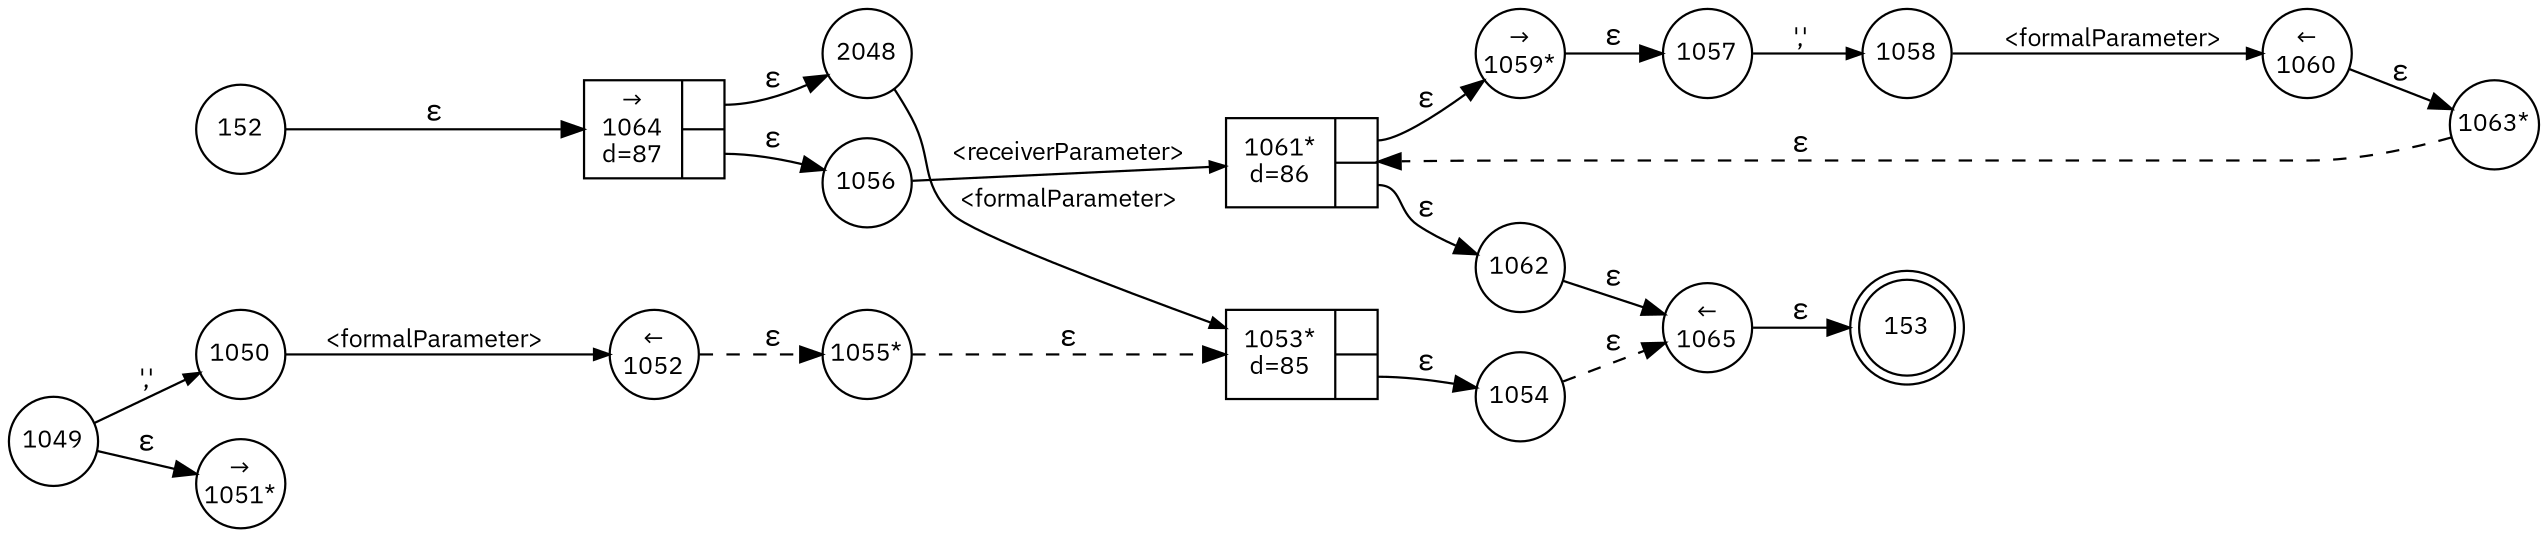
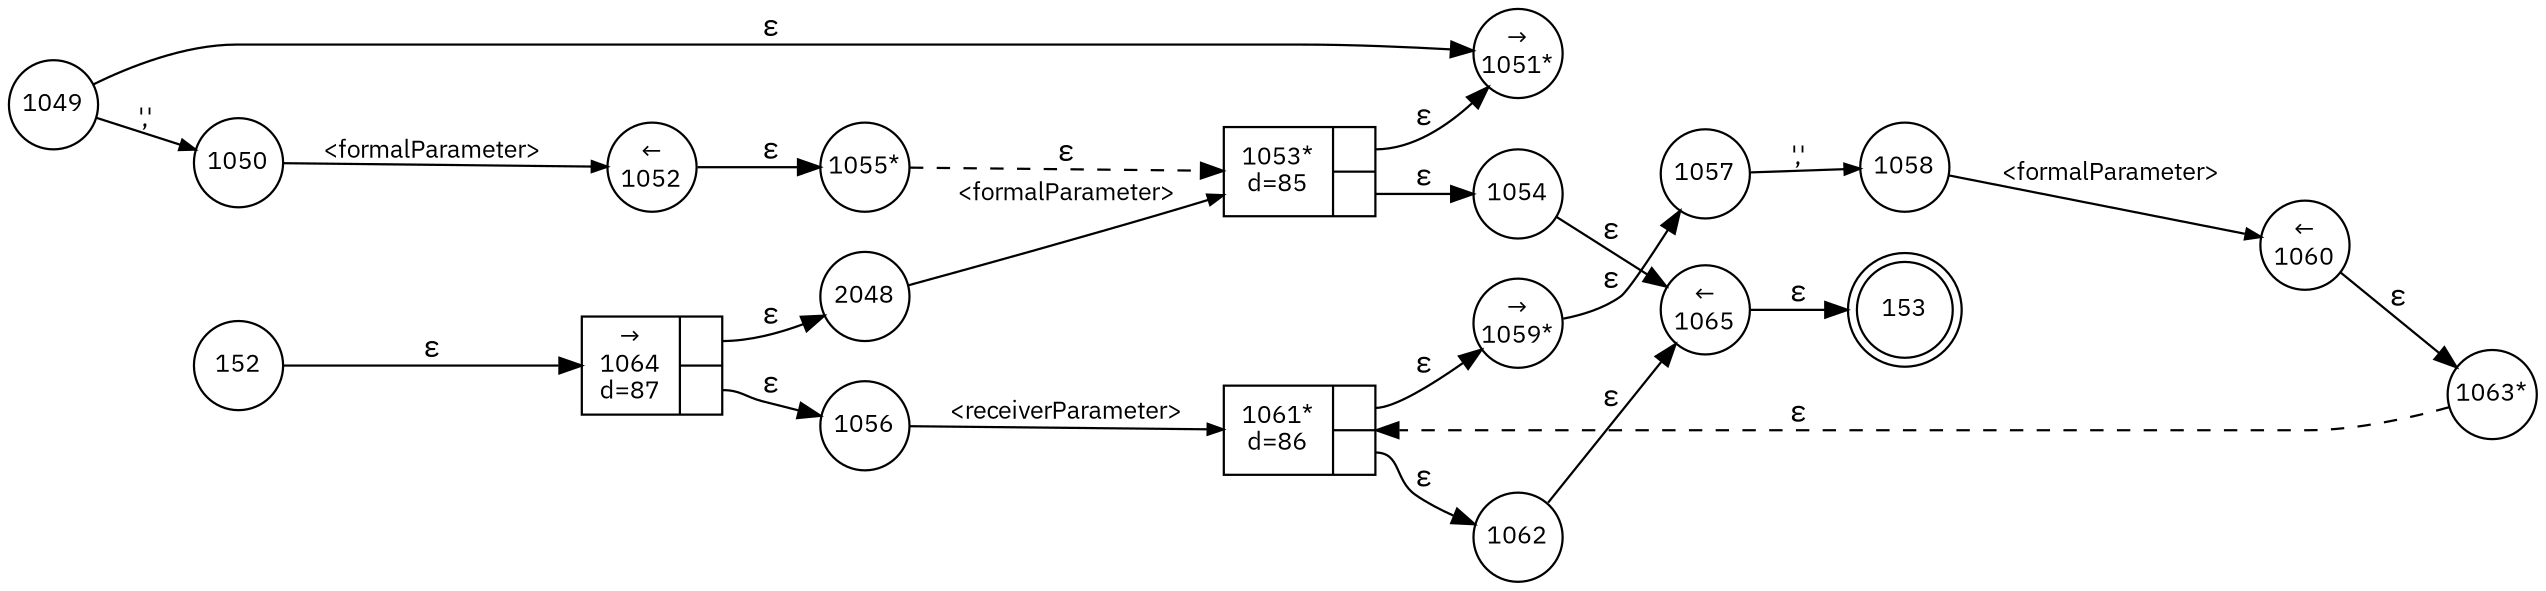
none -> (1428, 135)
(750, 354) -> (748, 167)
(1604, 366) -> (1602, 246)
